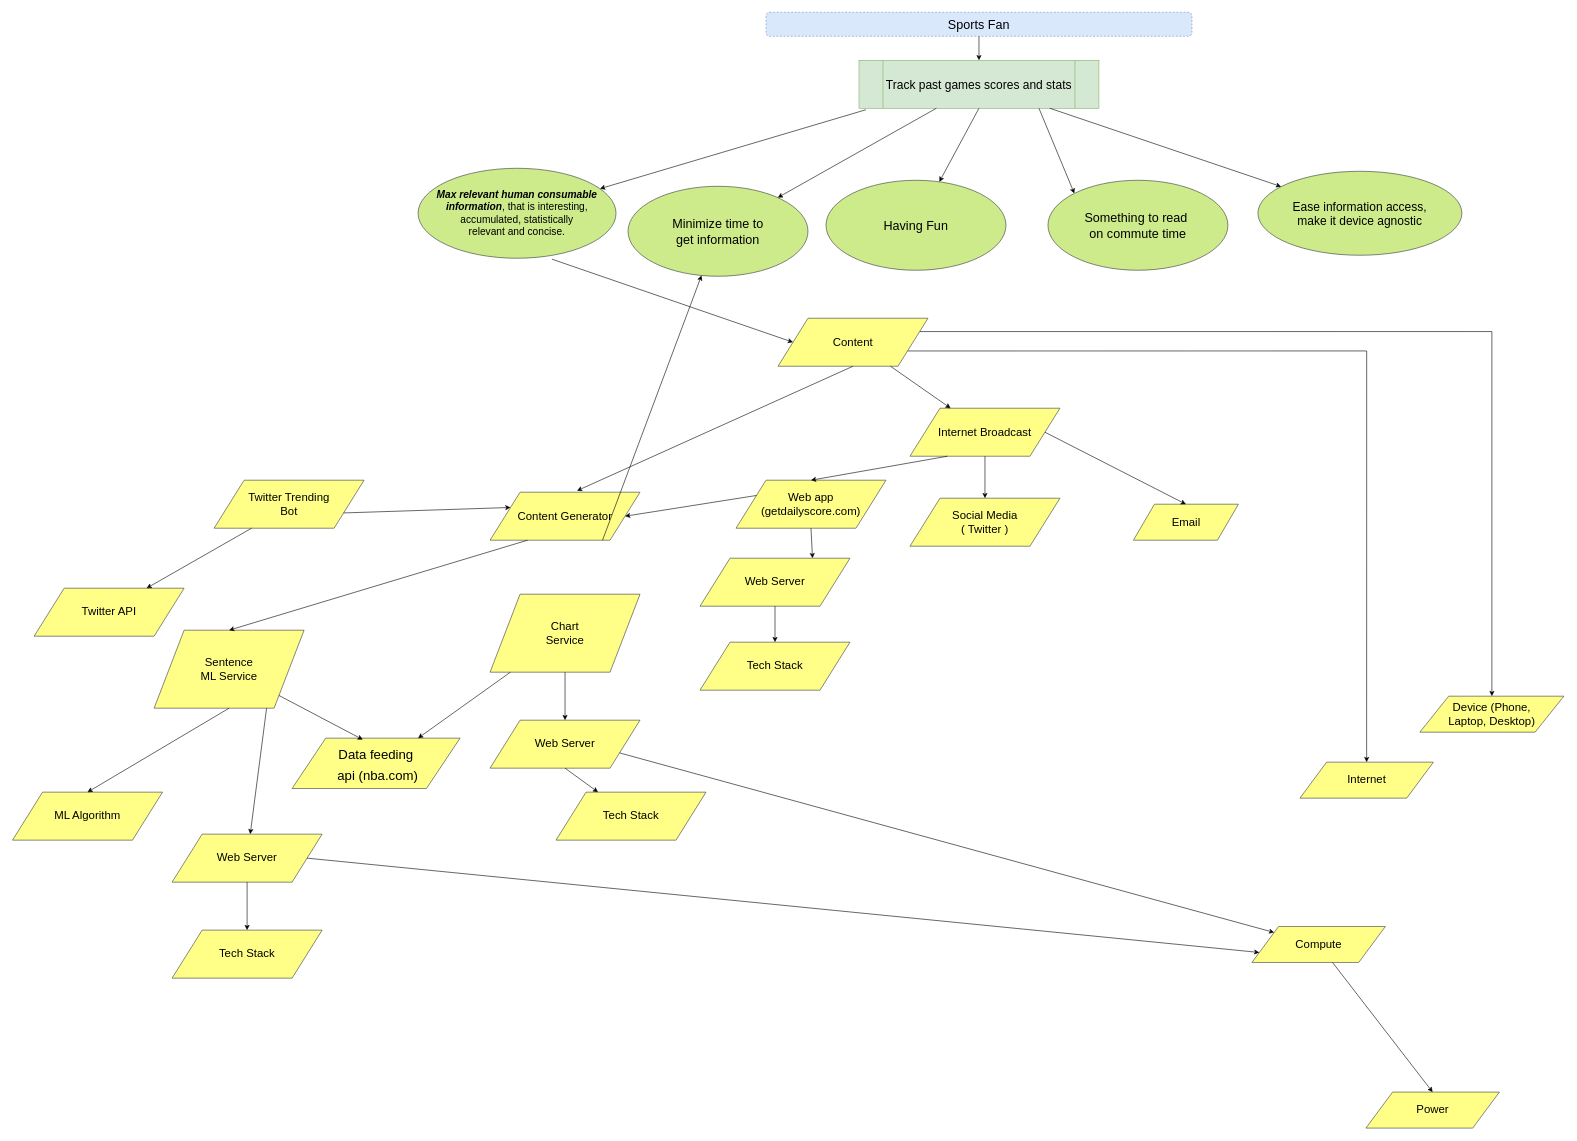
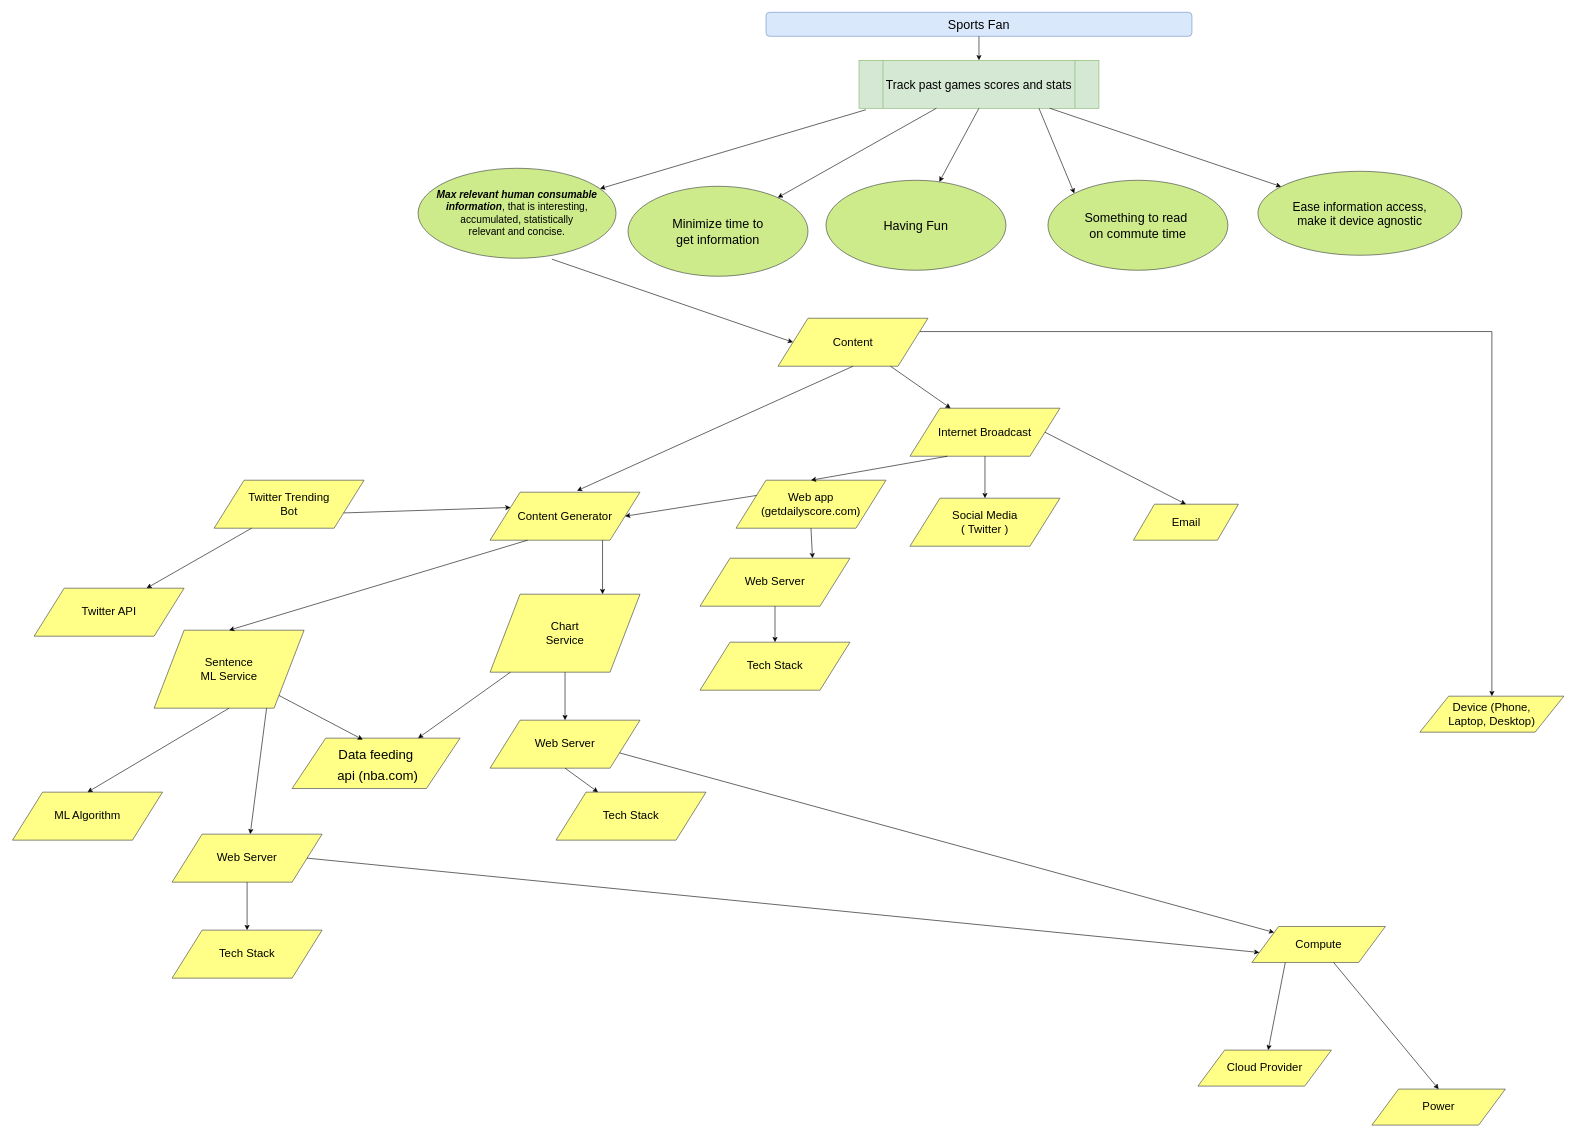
(979, 24) -> (979, 24)
(651, 410) -> (602, 565)
(1367, 617) -> none
(1367, 780) -> none
none -> (1277, 1005)
none -> (1265, 1068)
(1433, 1110) -> (1439, 1107)
